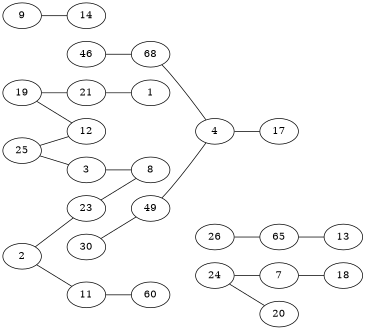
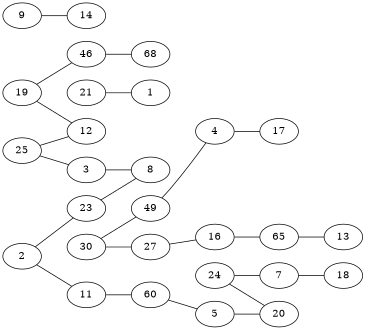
(185, 92) -> none
(54, 93) -> (54, 74)
(215, 237) -> (215, 237)
none -> (151, 247)
none -> (215, 314)
